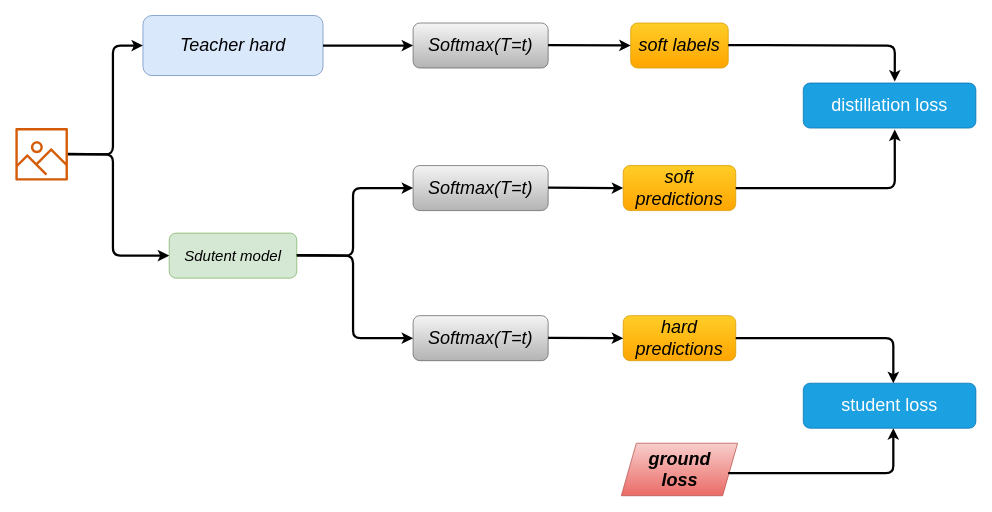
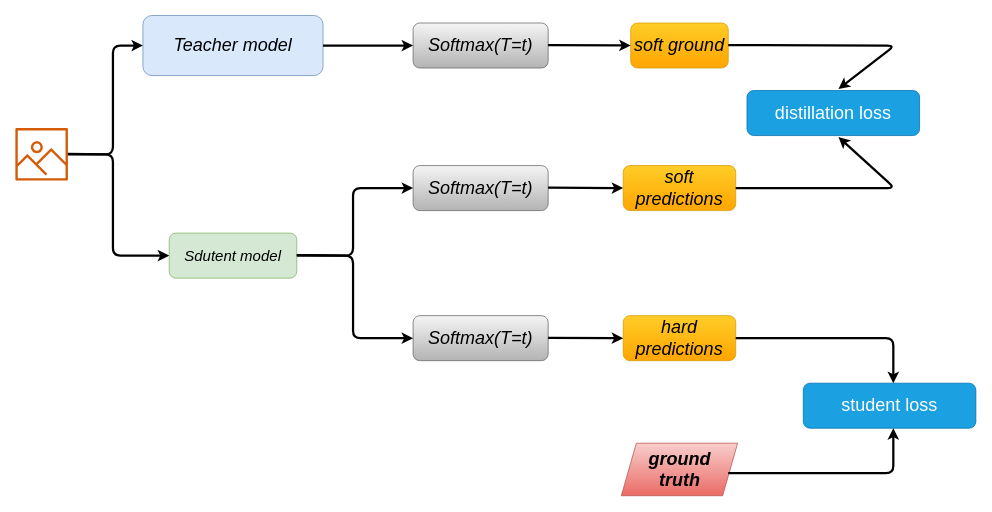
(233, 45) -> (233, 45)
(679, 45) -> (679, 45)
(889, 105) -> (833, 113)
(680, 469) -> (680, 469)
